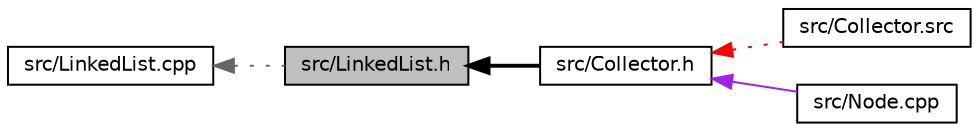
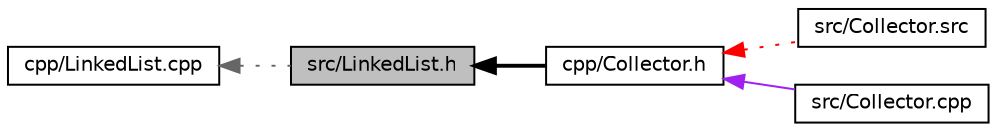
(111, 66) -> (114, 66)
(626, 66) -> (635, 66)
(877, 104) -> (892, 104)
